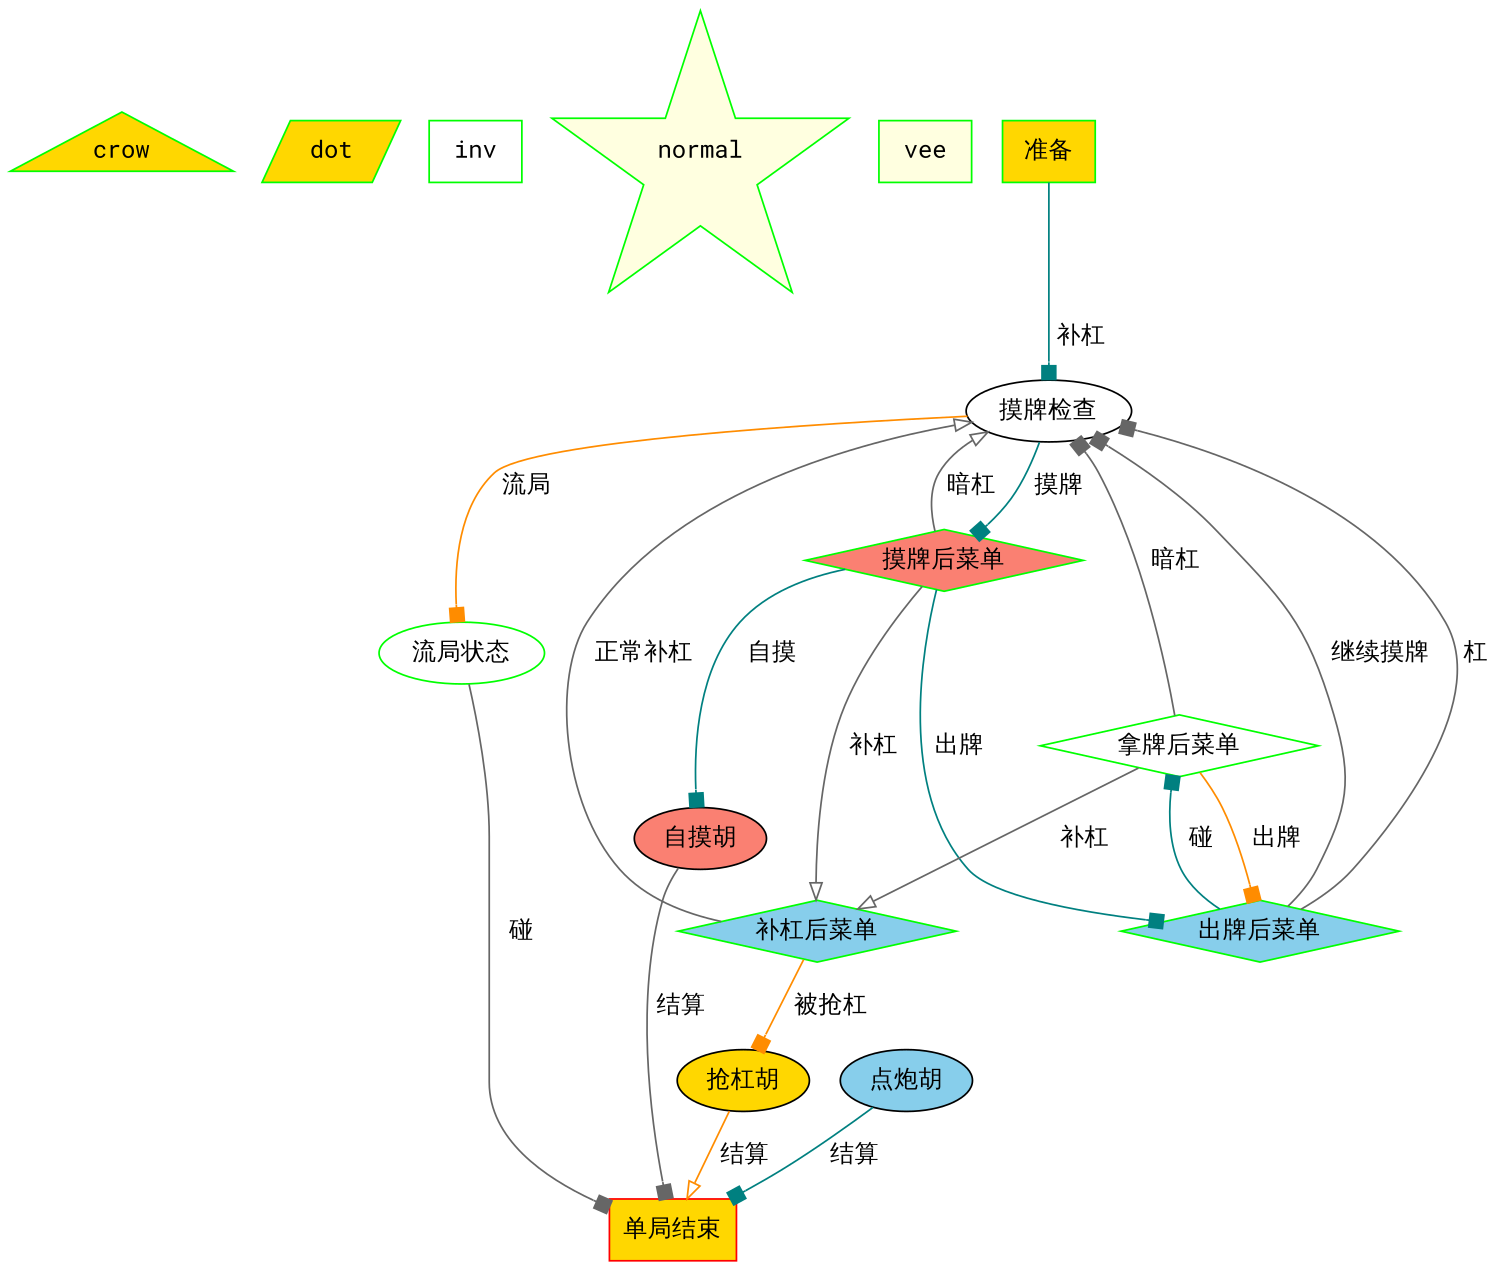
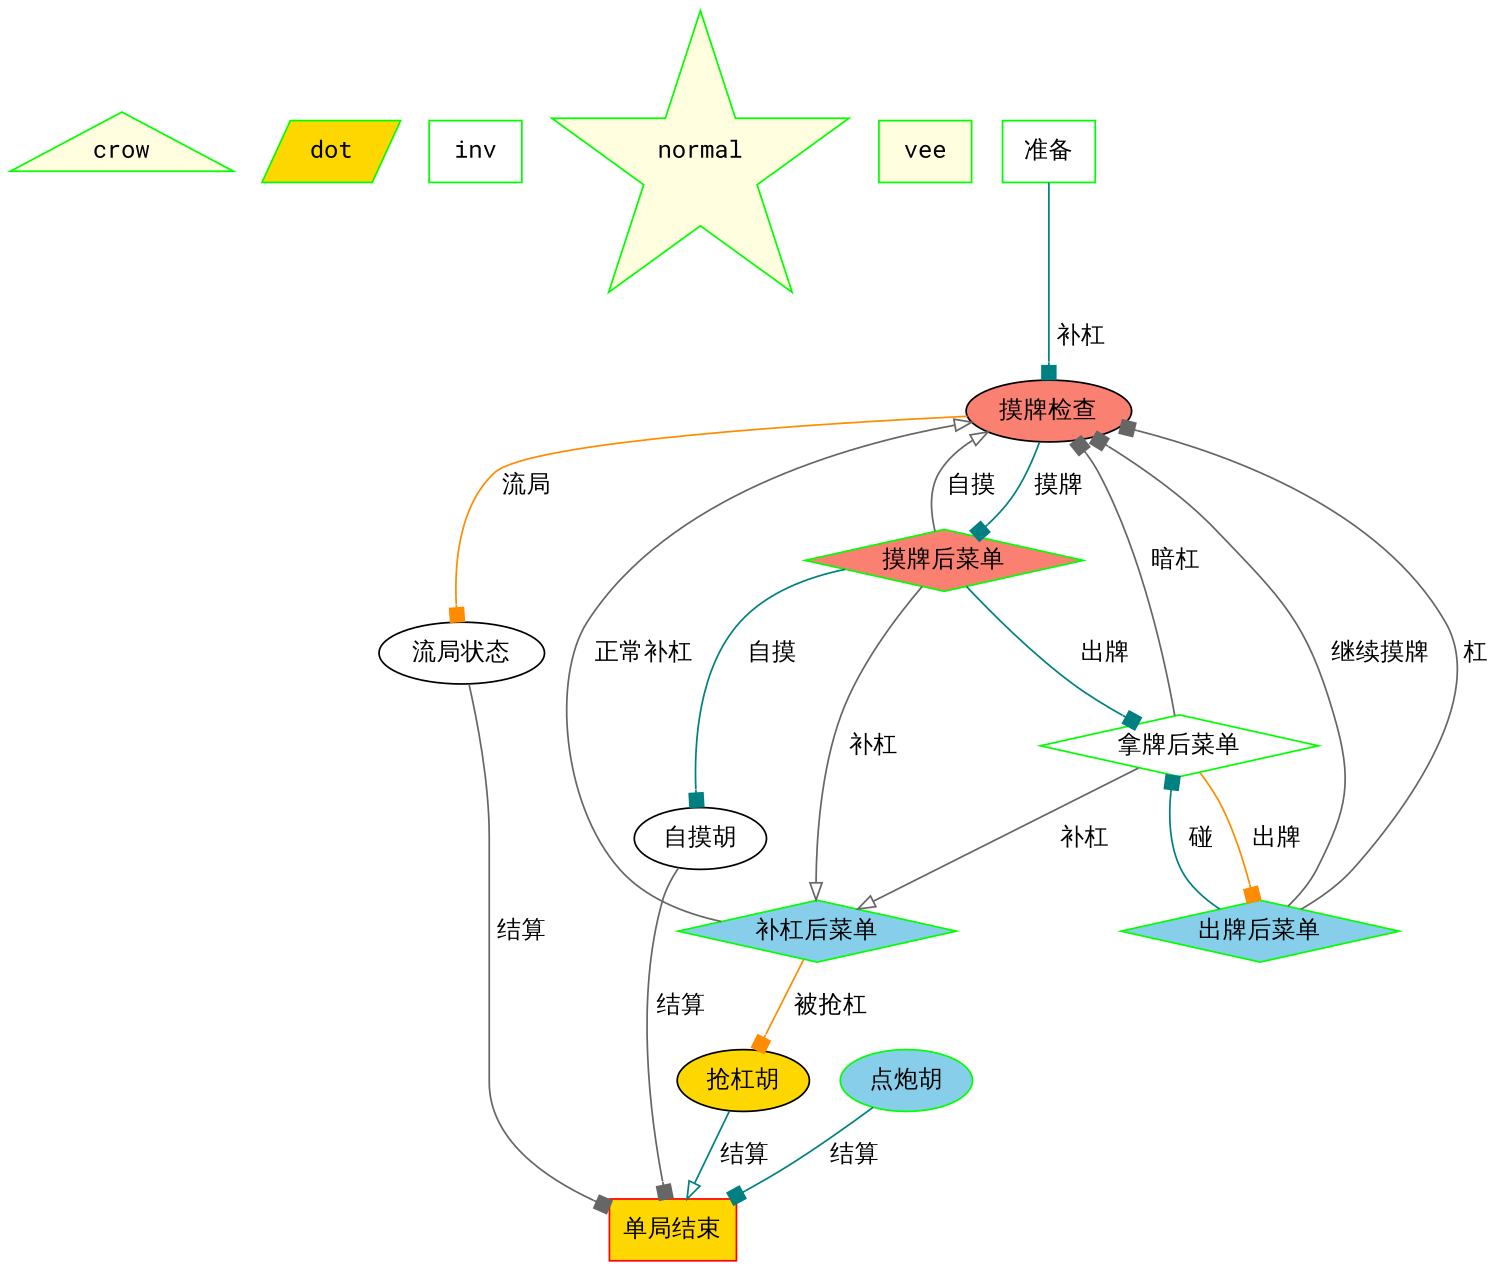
(122, 152) -> (122, 152)
(1049, 152) -> (1049, 152)
(1049, 411) -> (1049, 411)
(972, 486) -> (972, 486)
(462, 653) -> (462, 653)
(941, 825) -> (1040, 657)
(700, 838) -> (700, 838)
(522, 931) -> (522, 931)
(906, 1081) -> (906, 1081)
(712, 1147) -> (712, 1147)
